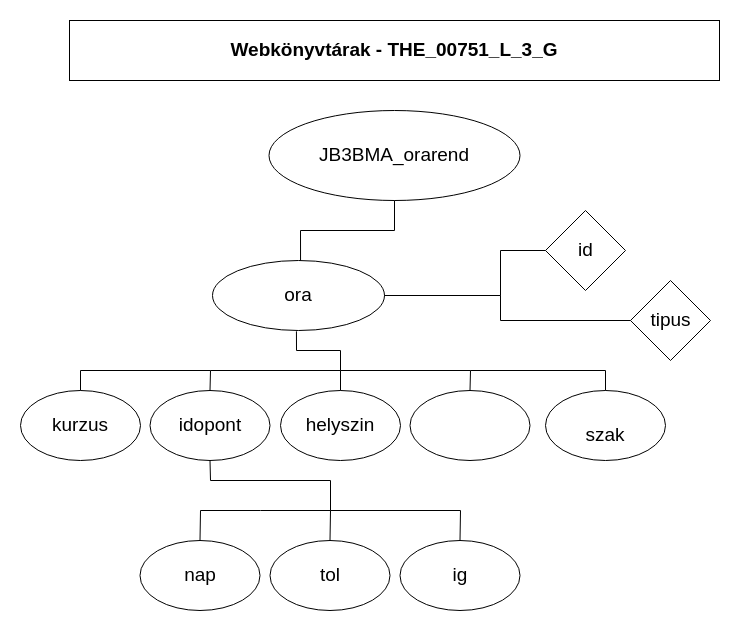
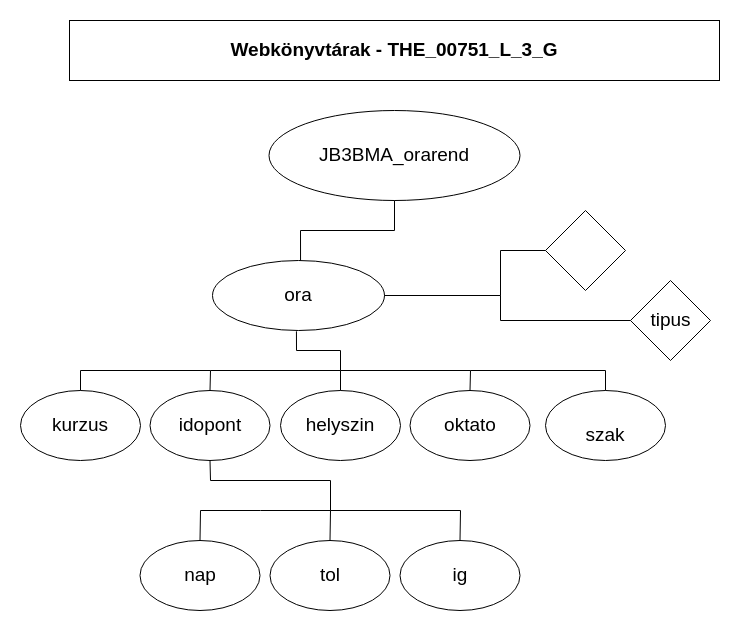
(586, 251) -> none
none -> (470, 426)
